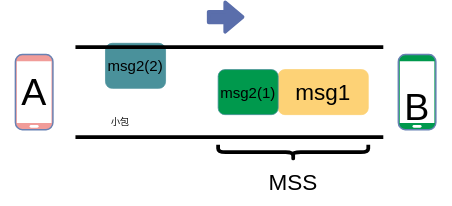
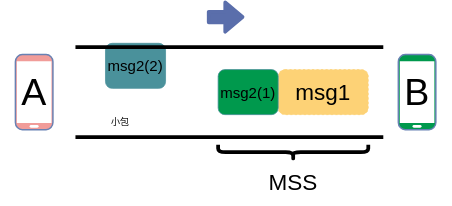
(323, 92) -> (323, 92)
(417, 107) -> (417, 92)
